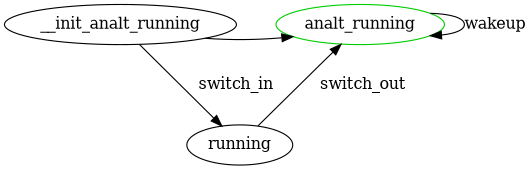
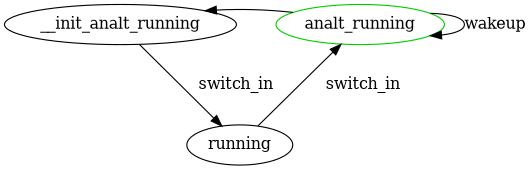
(243, 40) -> (255, 10)
(363, 85) -> (363, 85)
